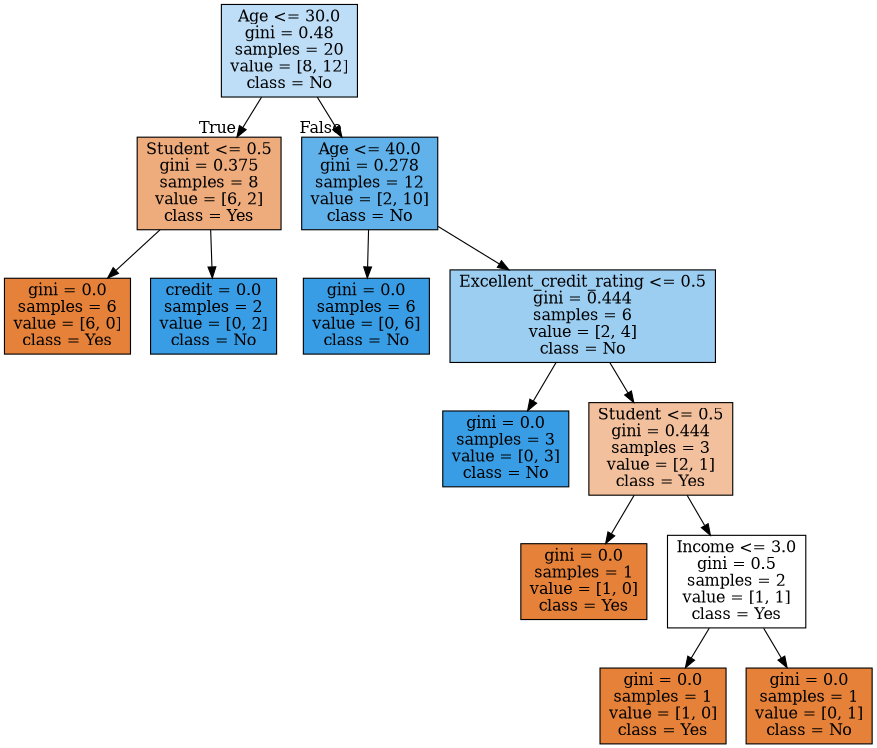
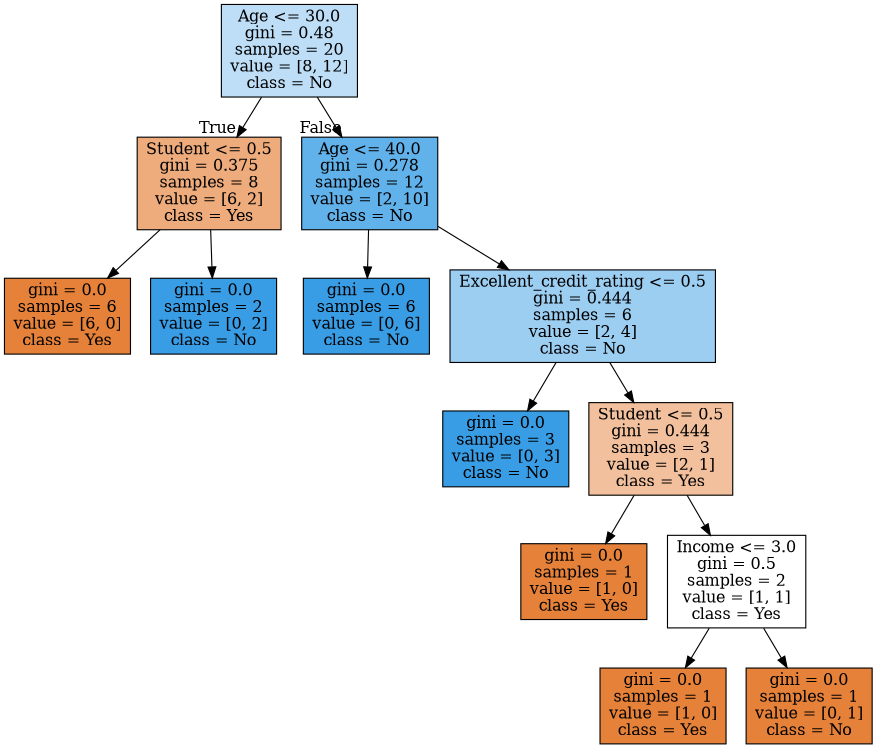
(214, 316) -> (214, 316)
